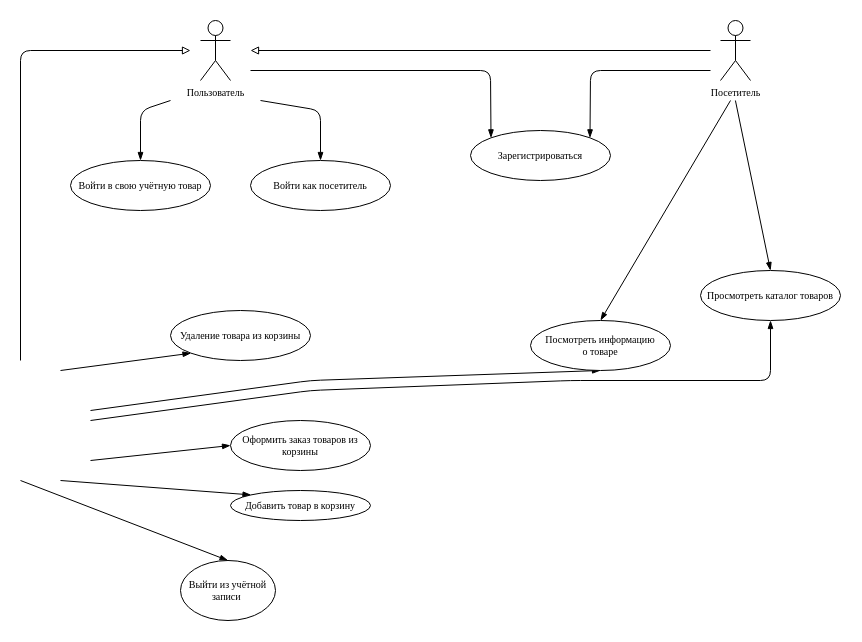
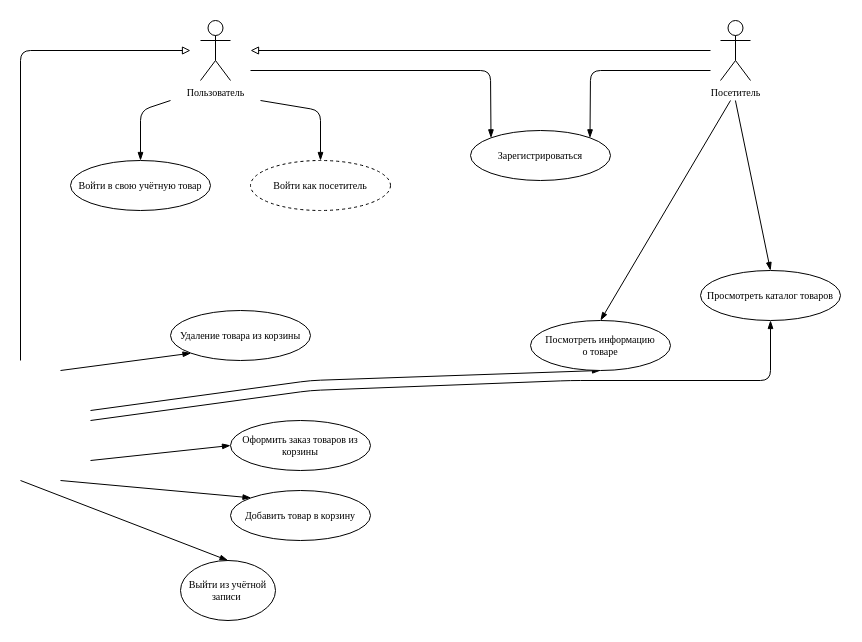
(321, 186) -> (321, 186)
(301, 506) -> (301, 516)
